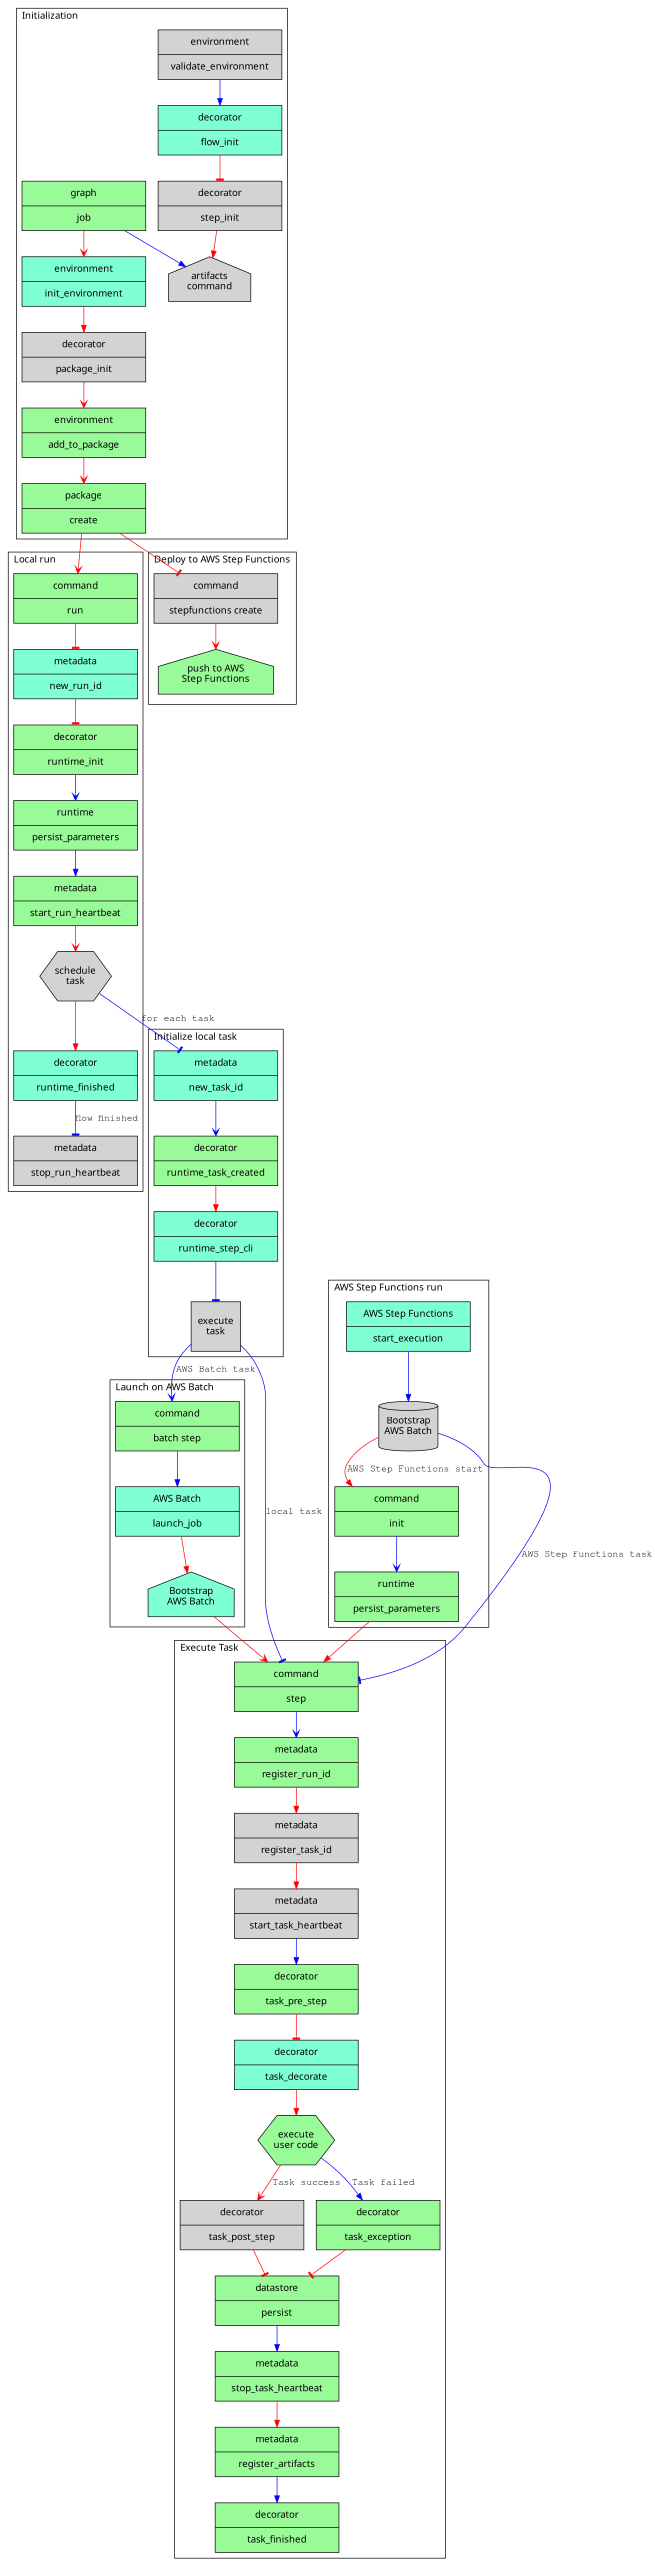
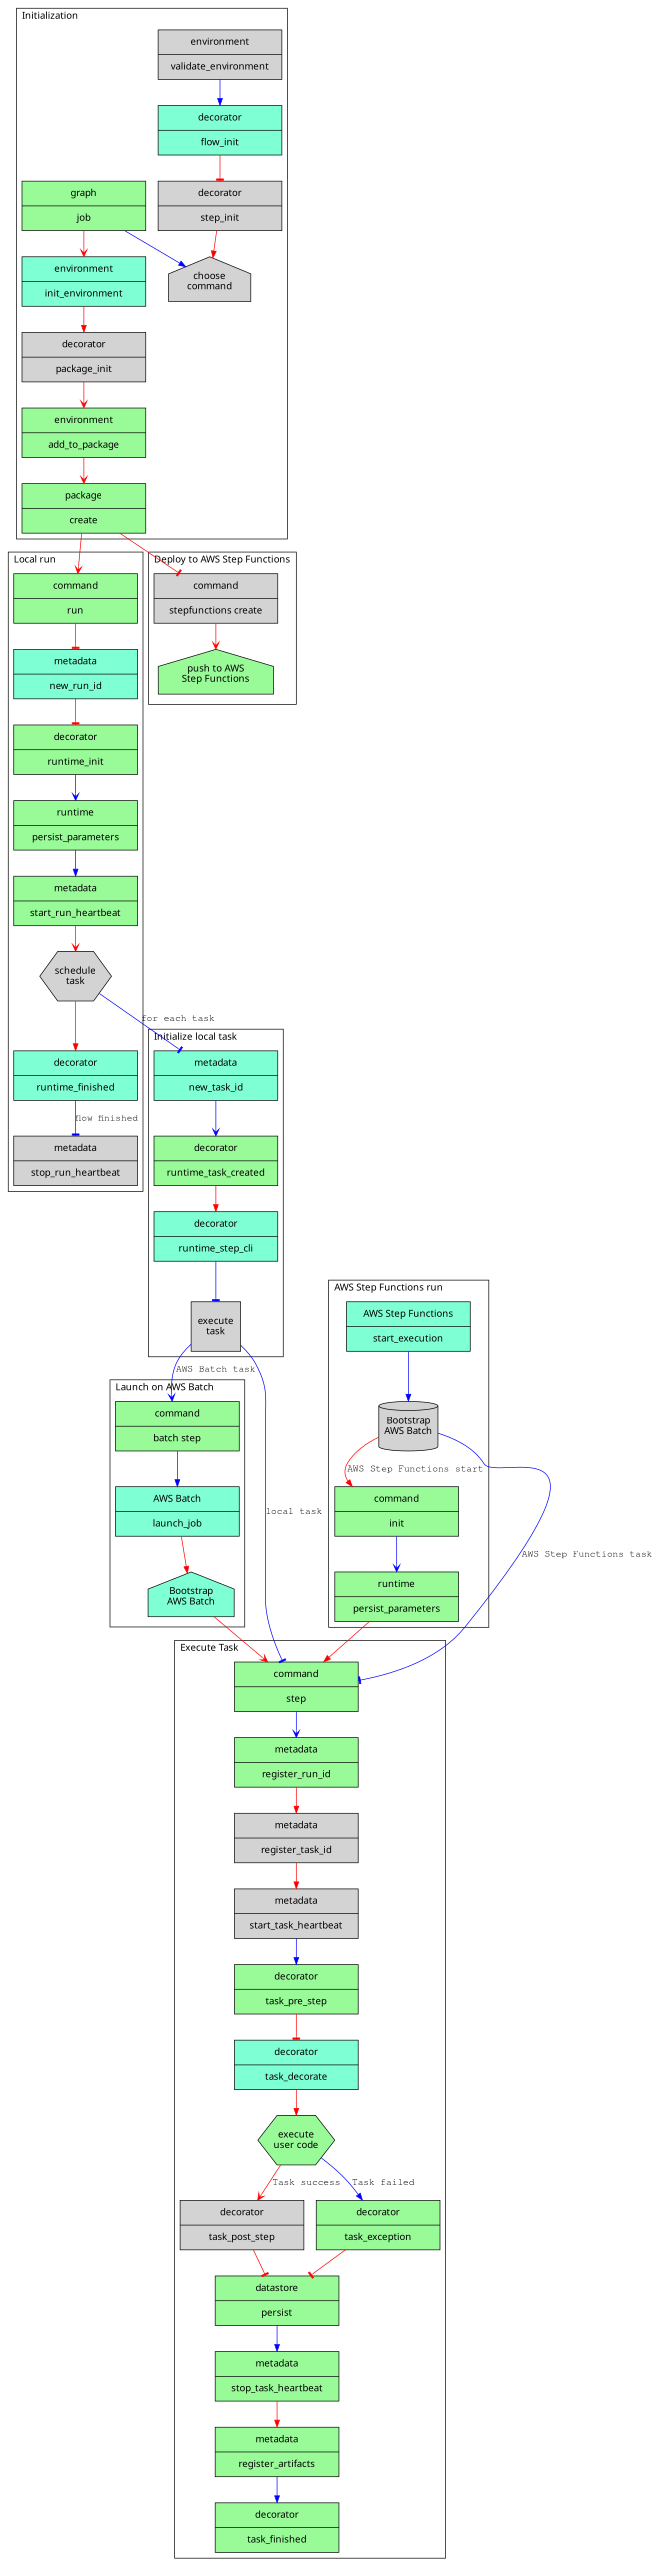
(210, 282) -> (210, 282)
